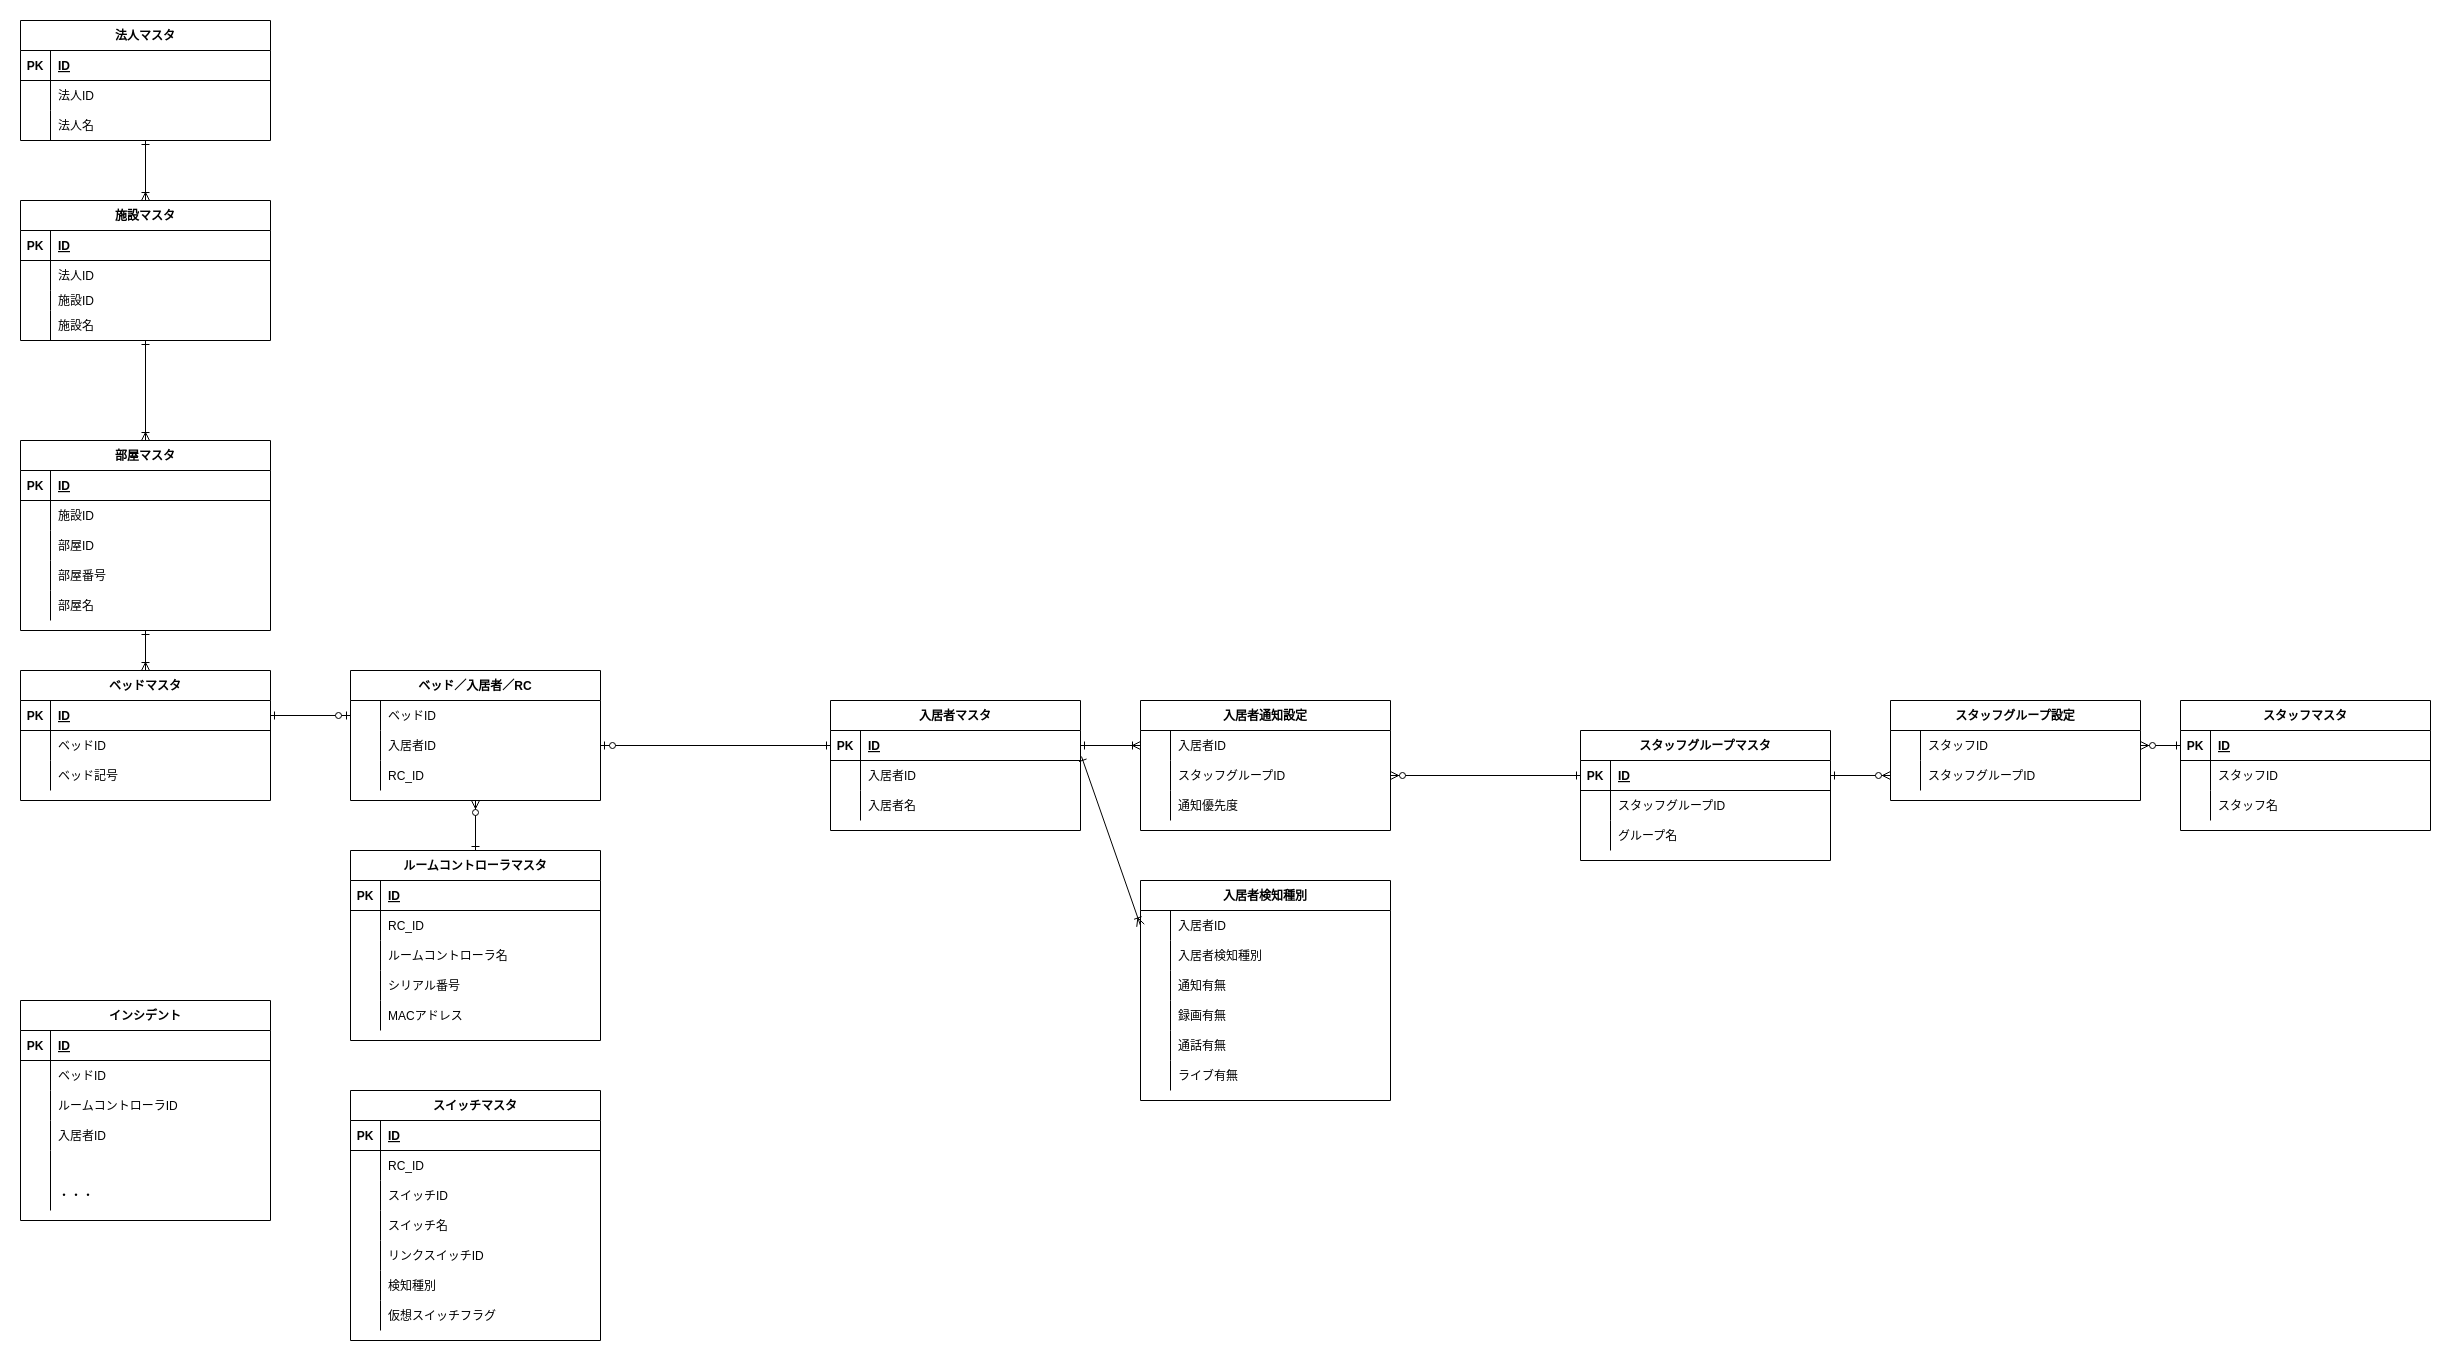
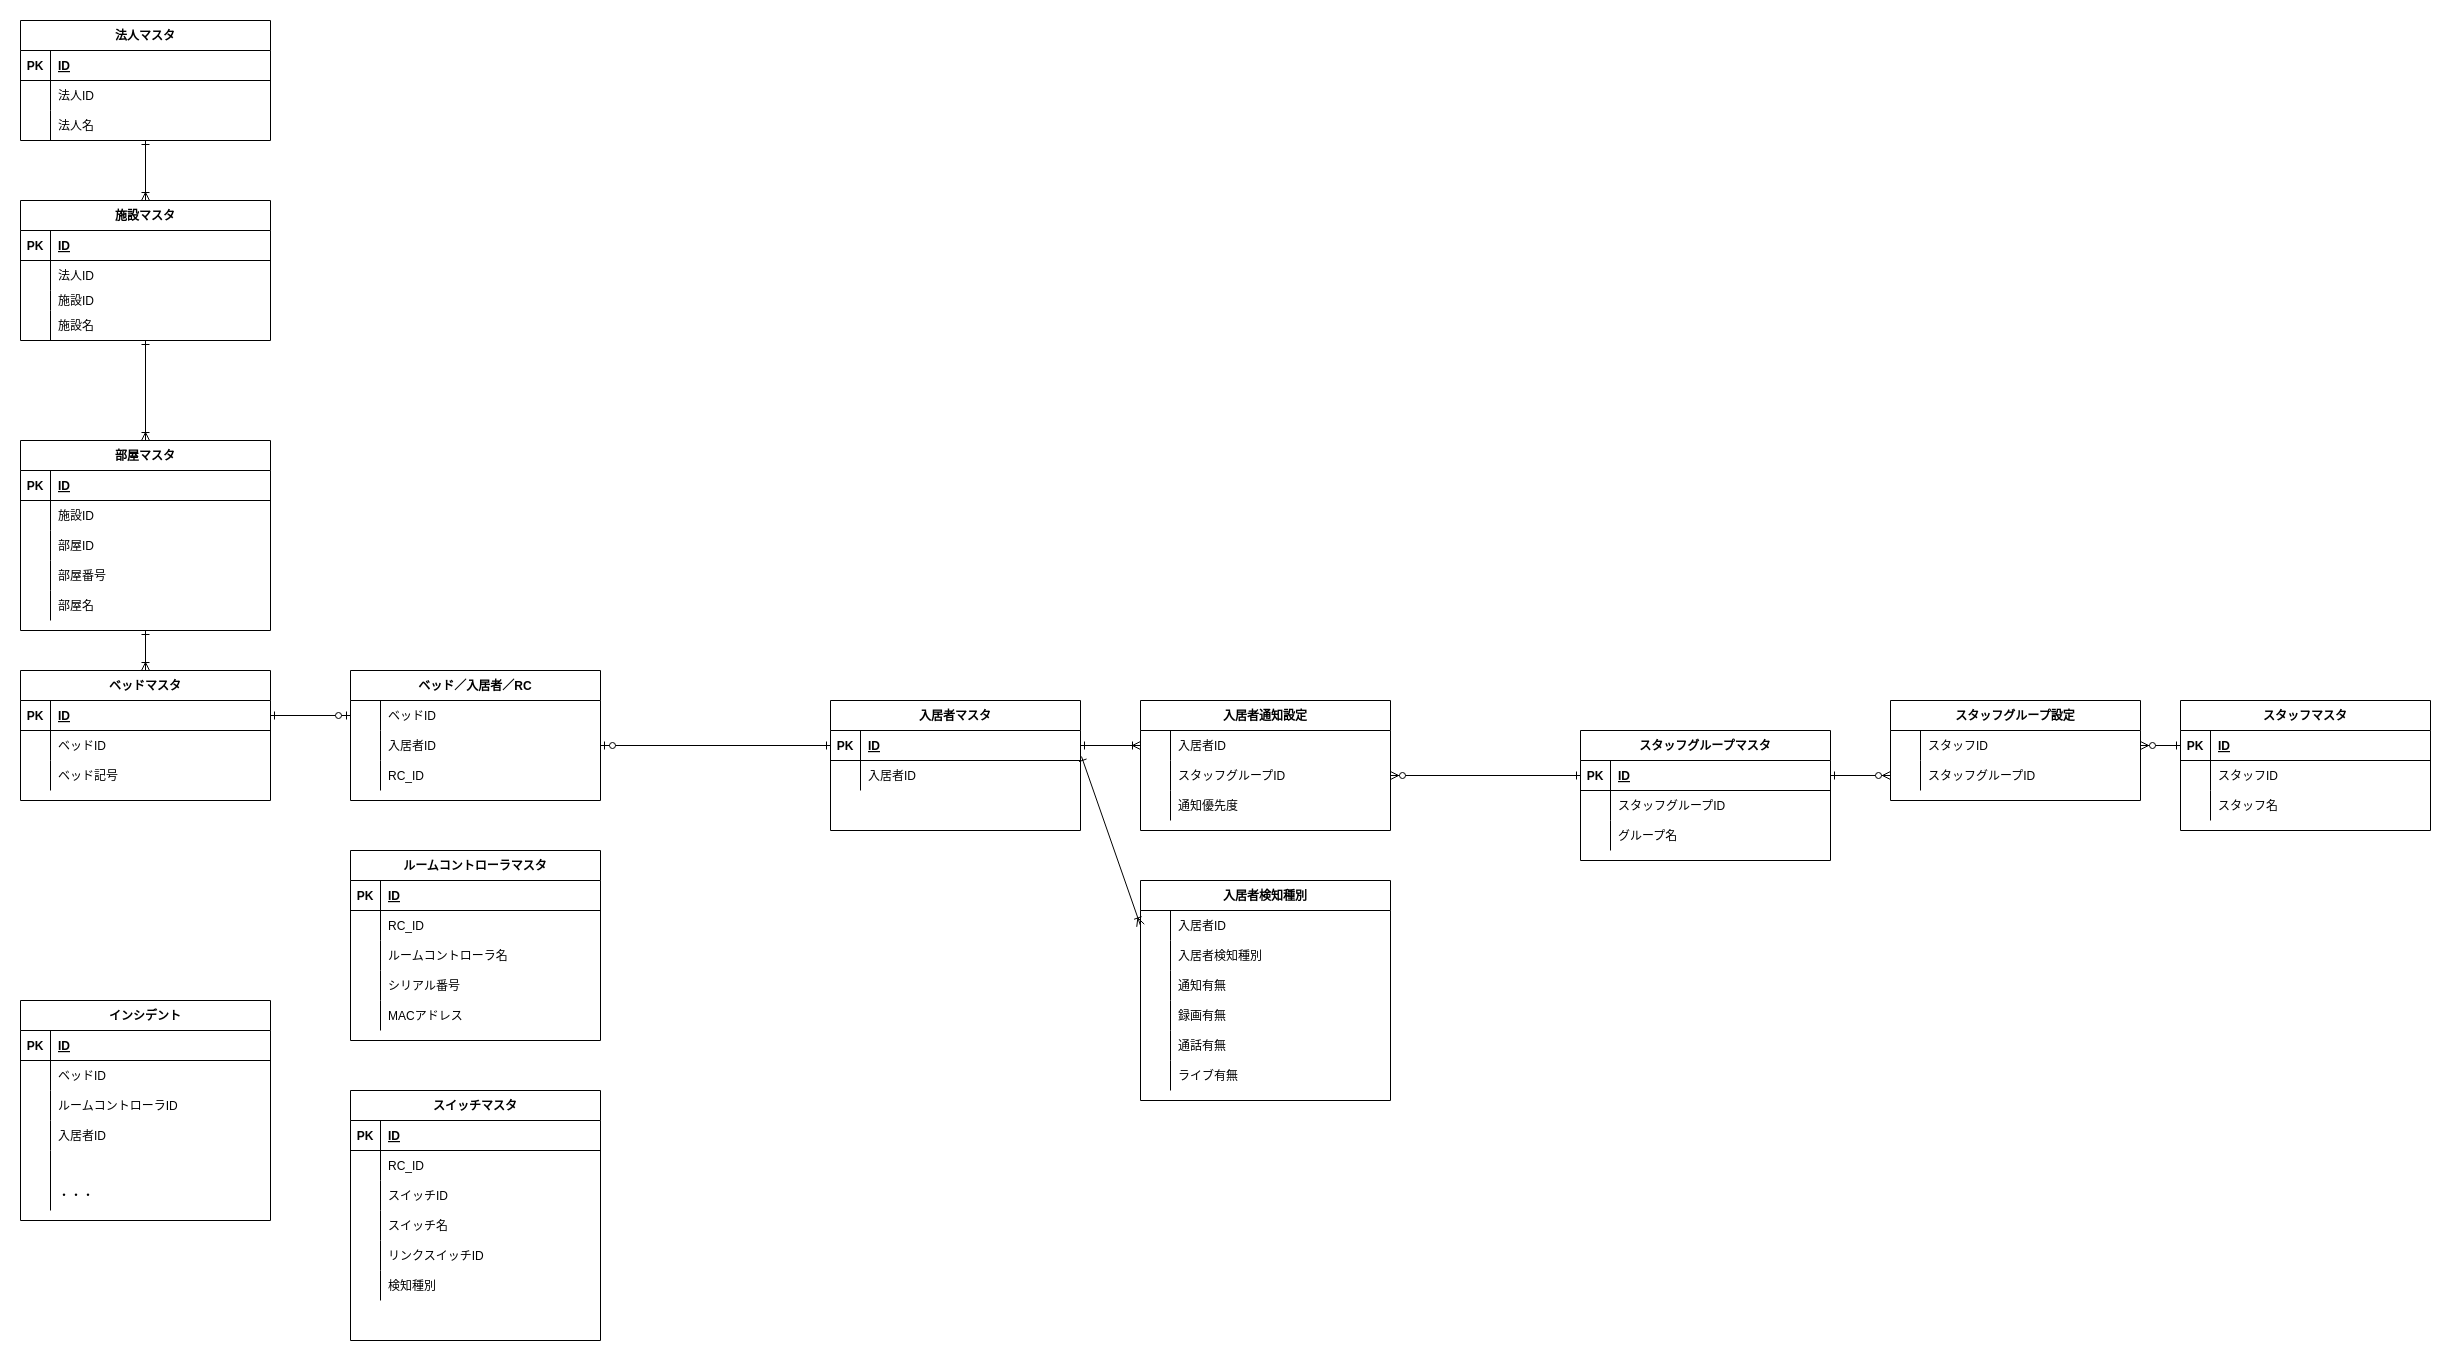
(971, 806) -> none
(476, 826) -> none
(491, 1316) -> none
